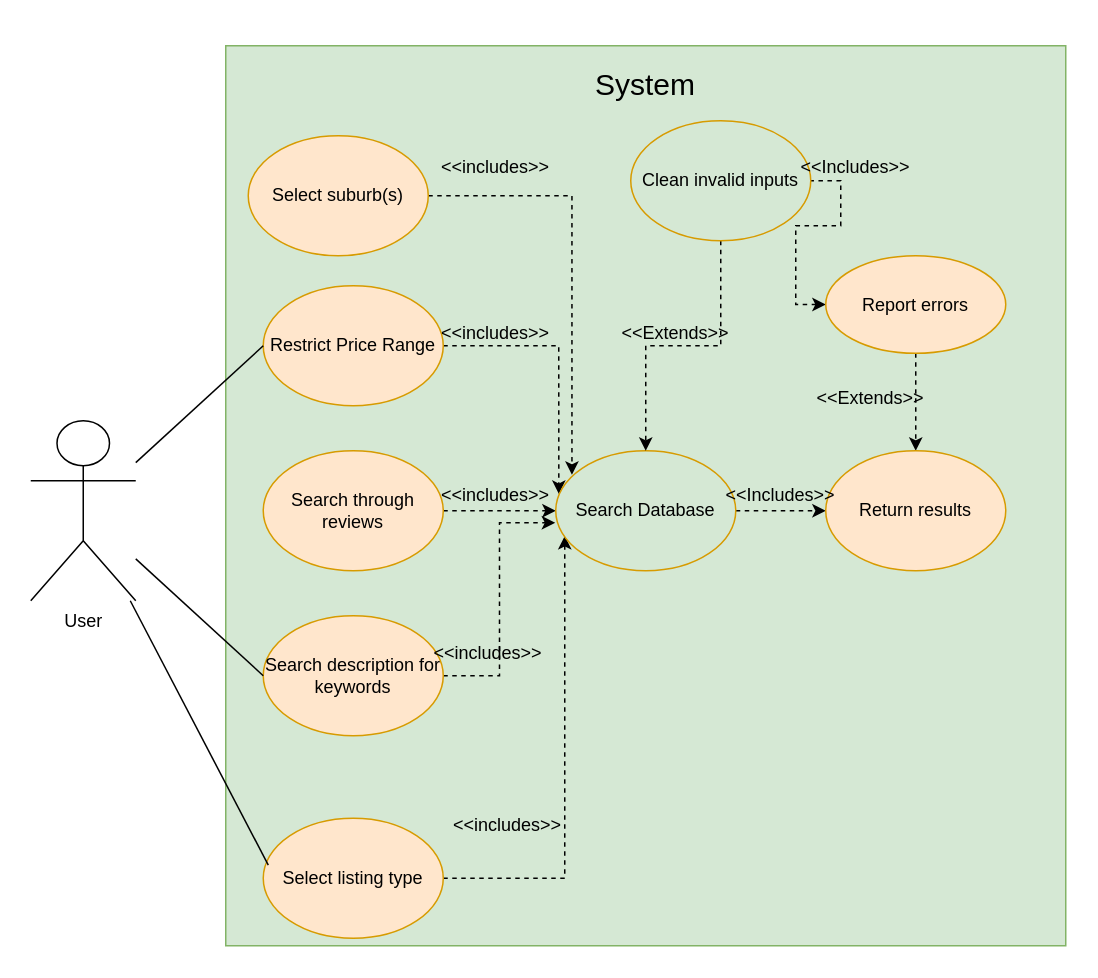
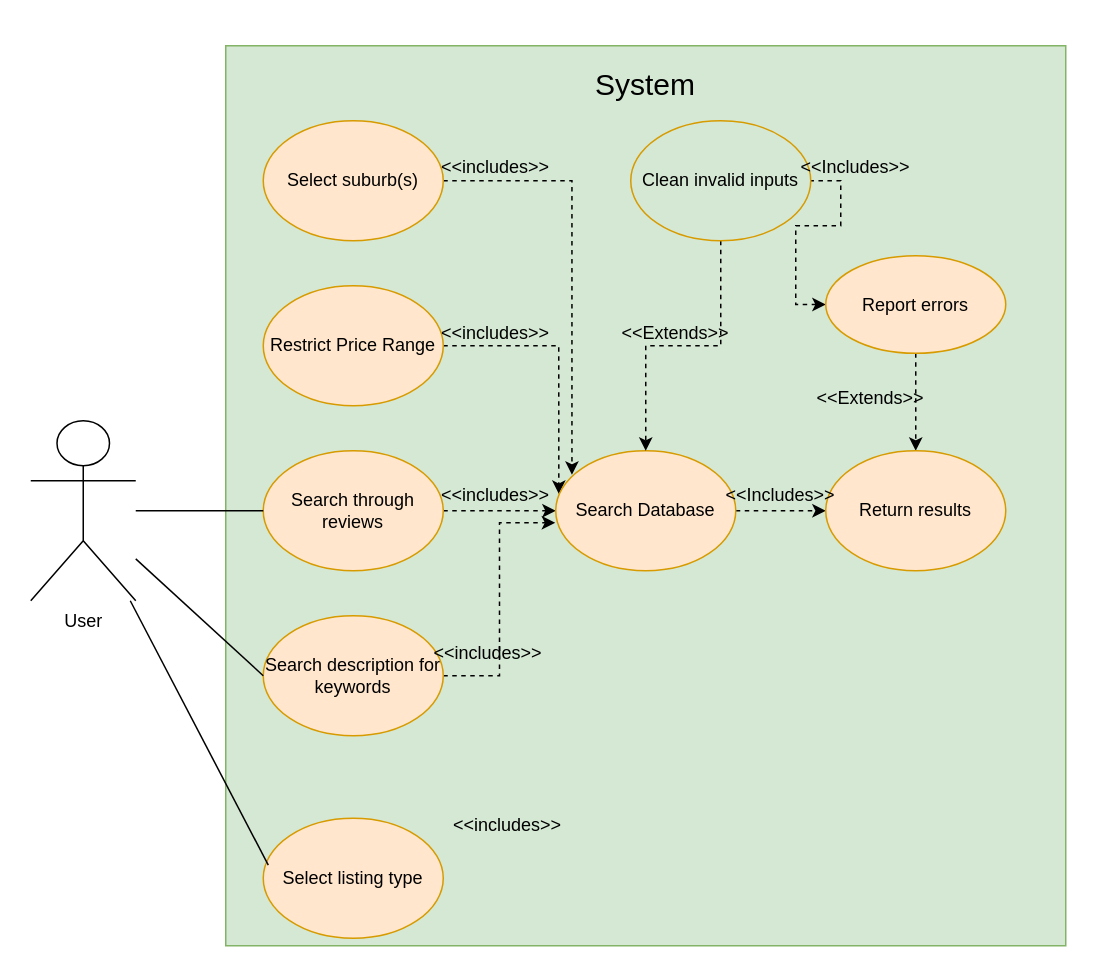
(338, 196) -> (353, 181)
(200, 404) -> (199, 511)
(646, 511) -> (646, 511)
(565, 773) -> none
